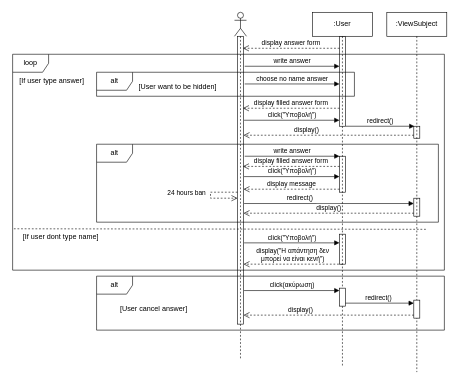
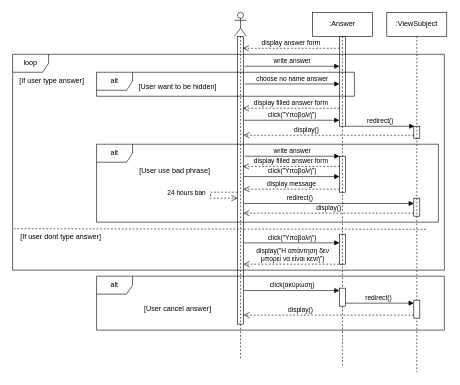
(342, 24) -> (342, 24)
none -> (174, 171)
(61, 237) -> (61, 237)
(153, 309) -> (177, 309)
